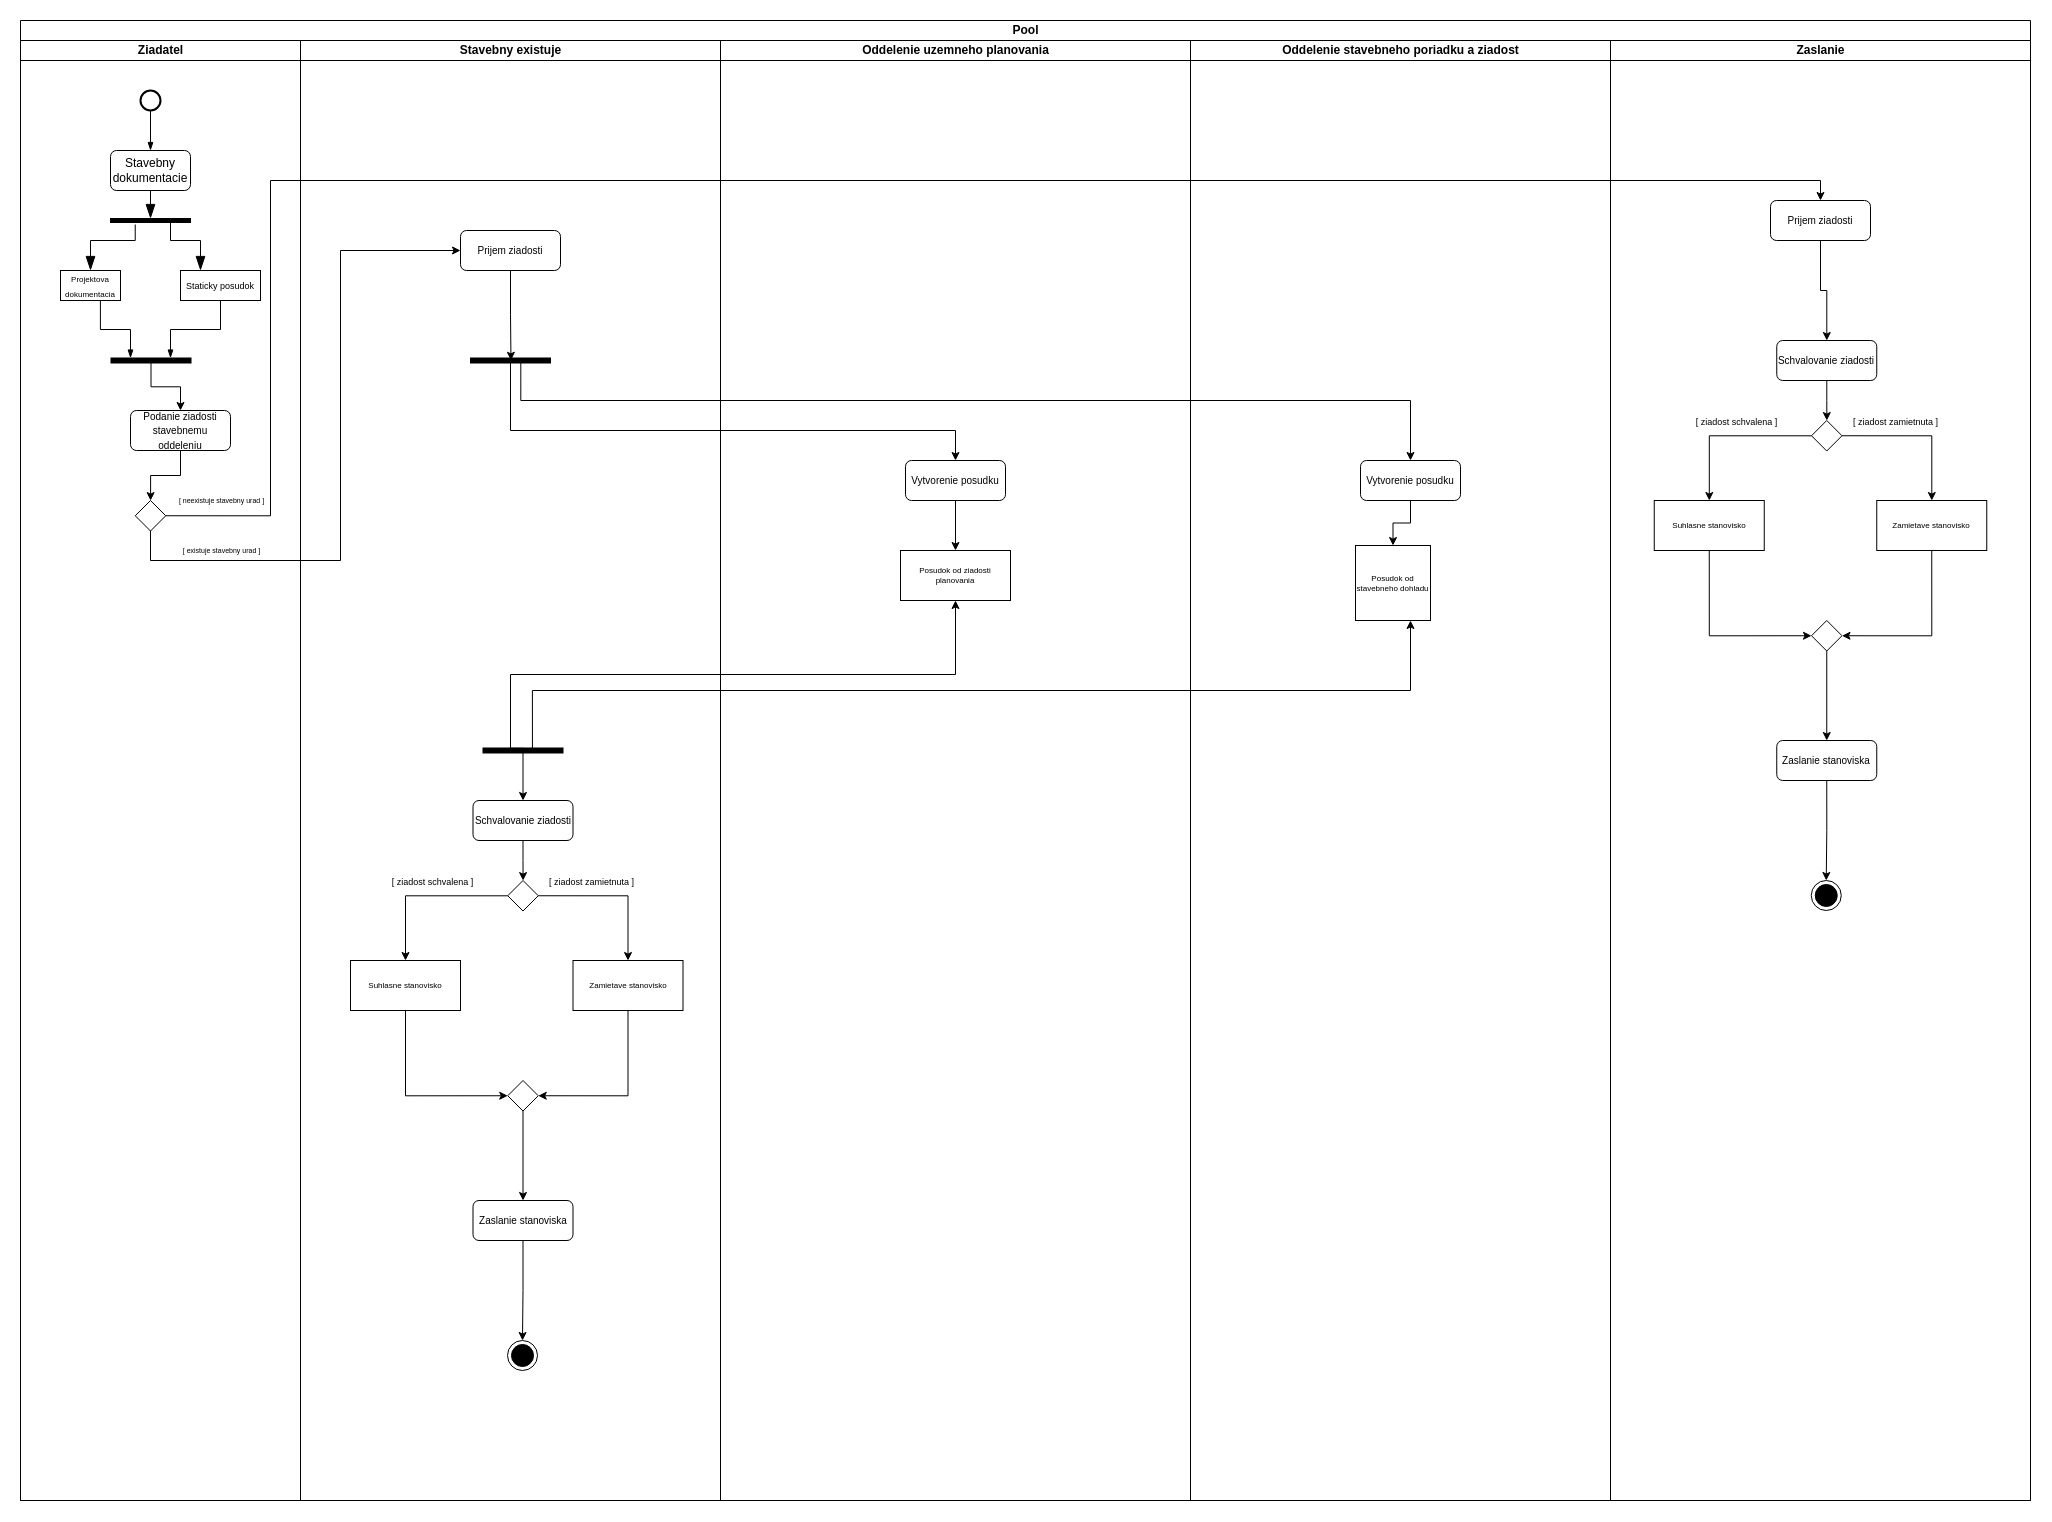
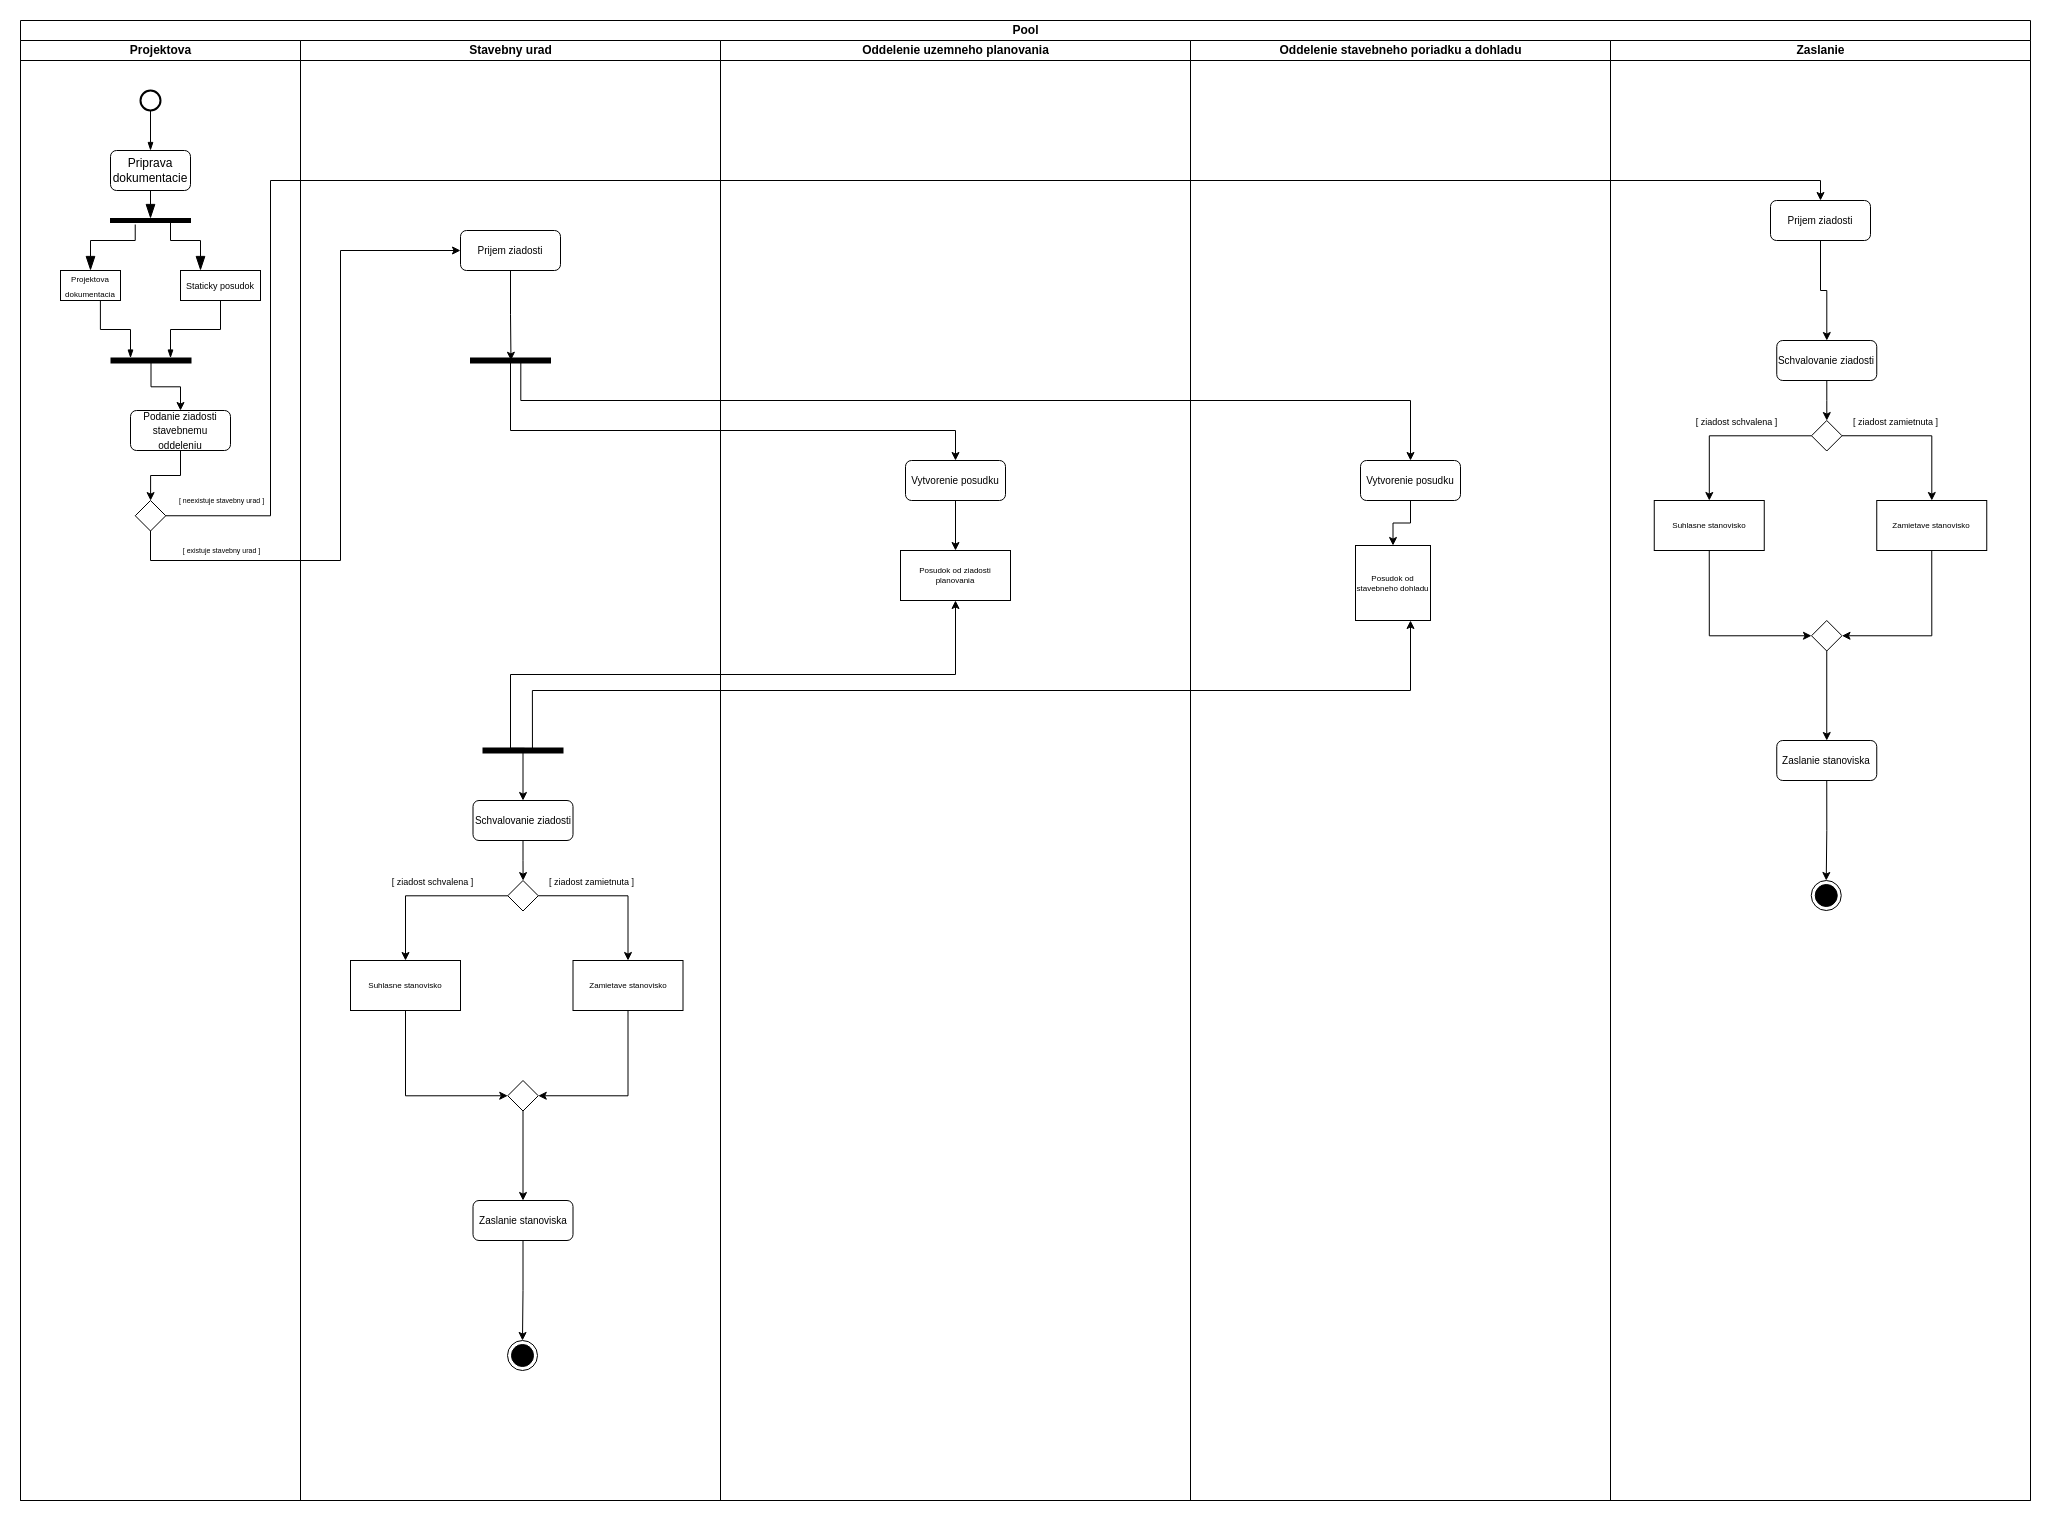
(161, 51) -> (161, 51)
(511, 51) -> (511, 51)
(1401, 51) -> (1401, 51)
(151, 171) -> (151, 171)
